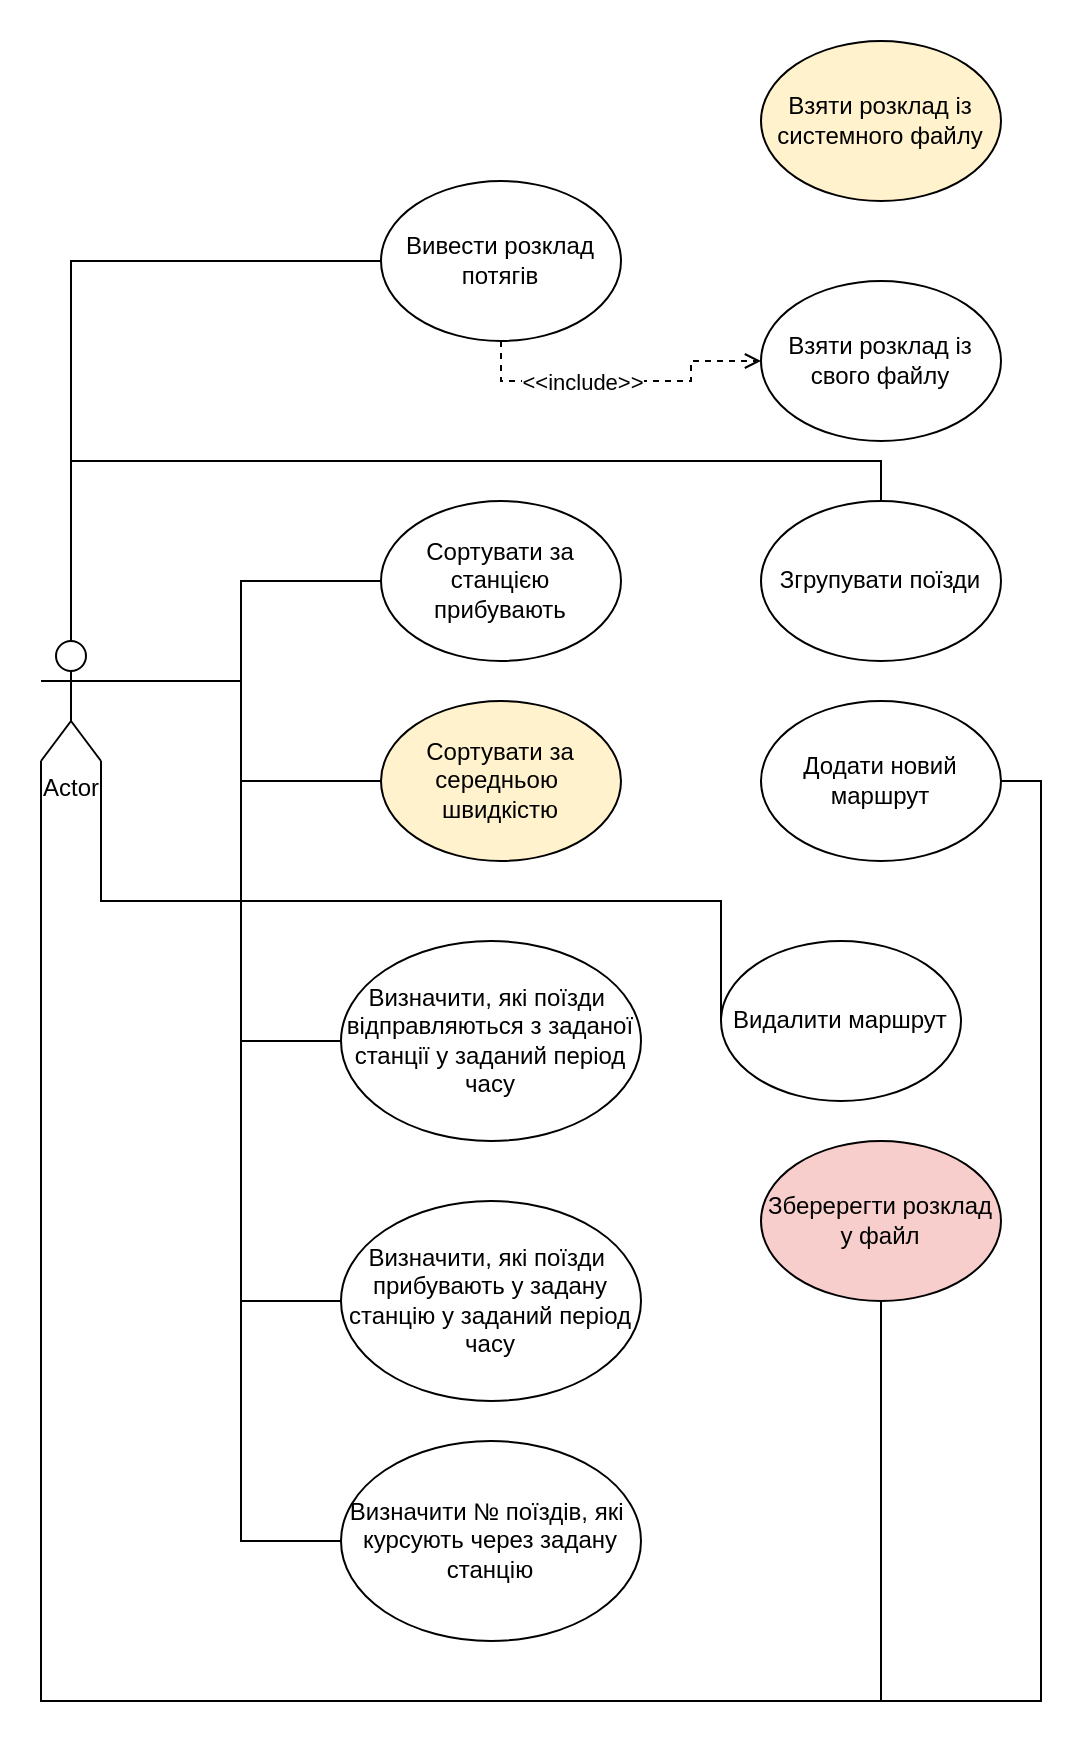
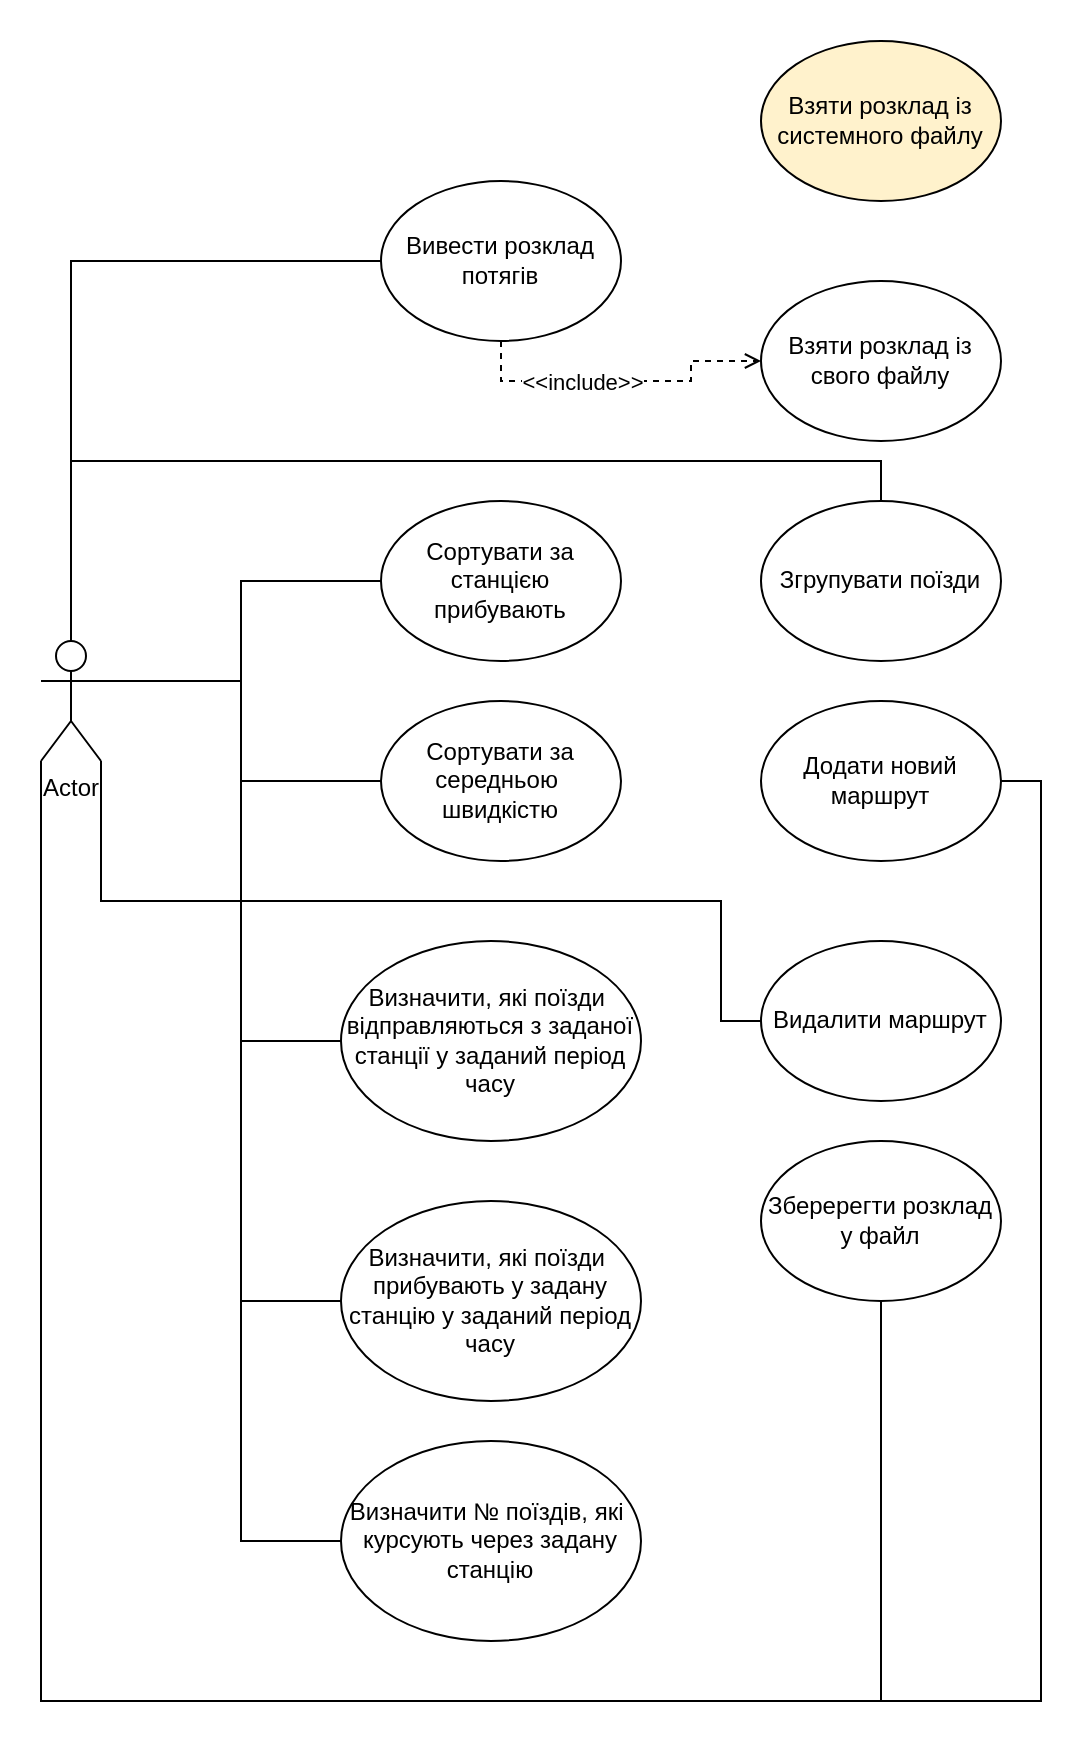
(501, 781) -> (501, 781)
(841, 1021) -> (881, 1021)
(881, 1221) -> (881, 1221)
